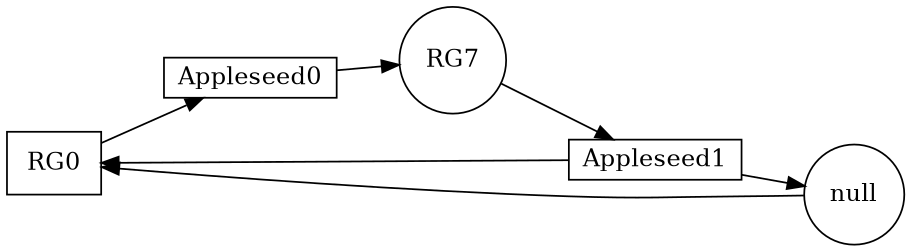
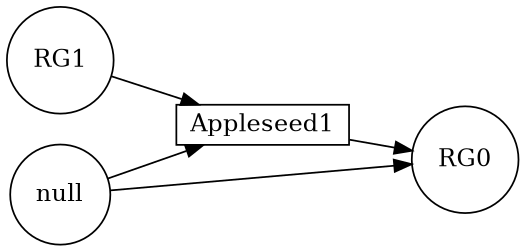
(453, 60) -> (60, 60)
(250, 78) -> none
(54, 163) -> (465, 160)
(765, 179) -> (147, 165)
